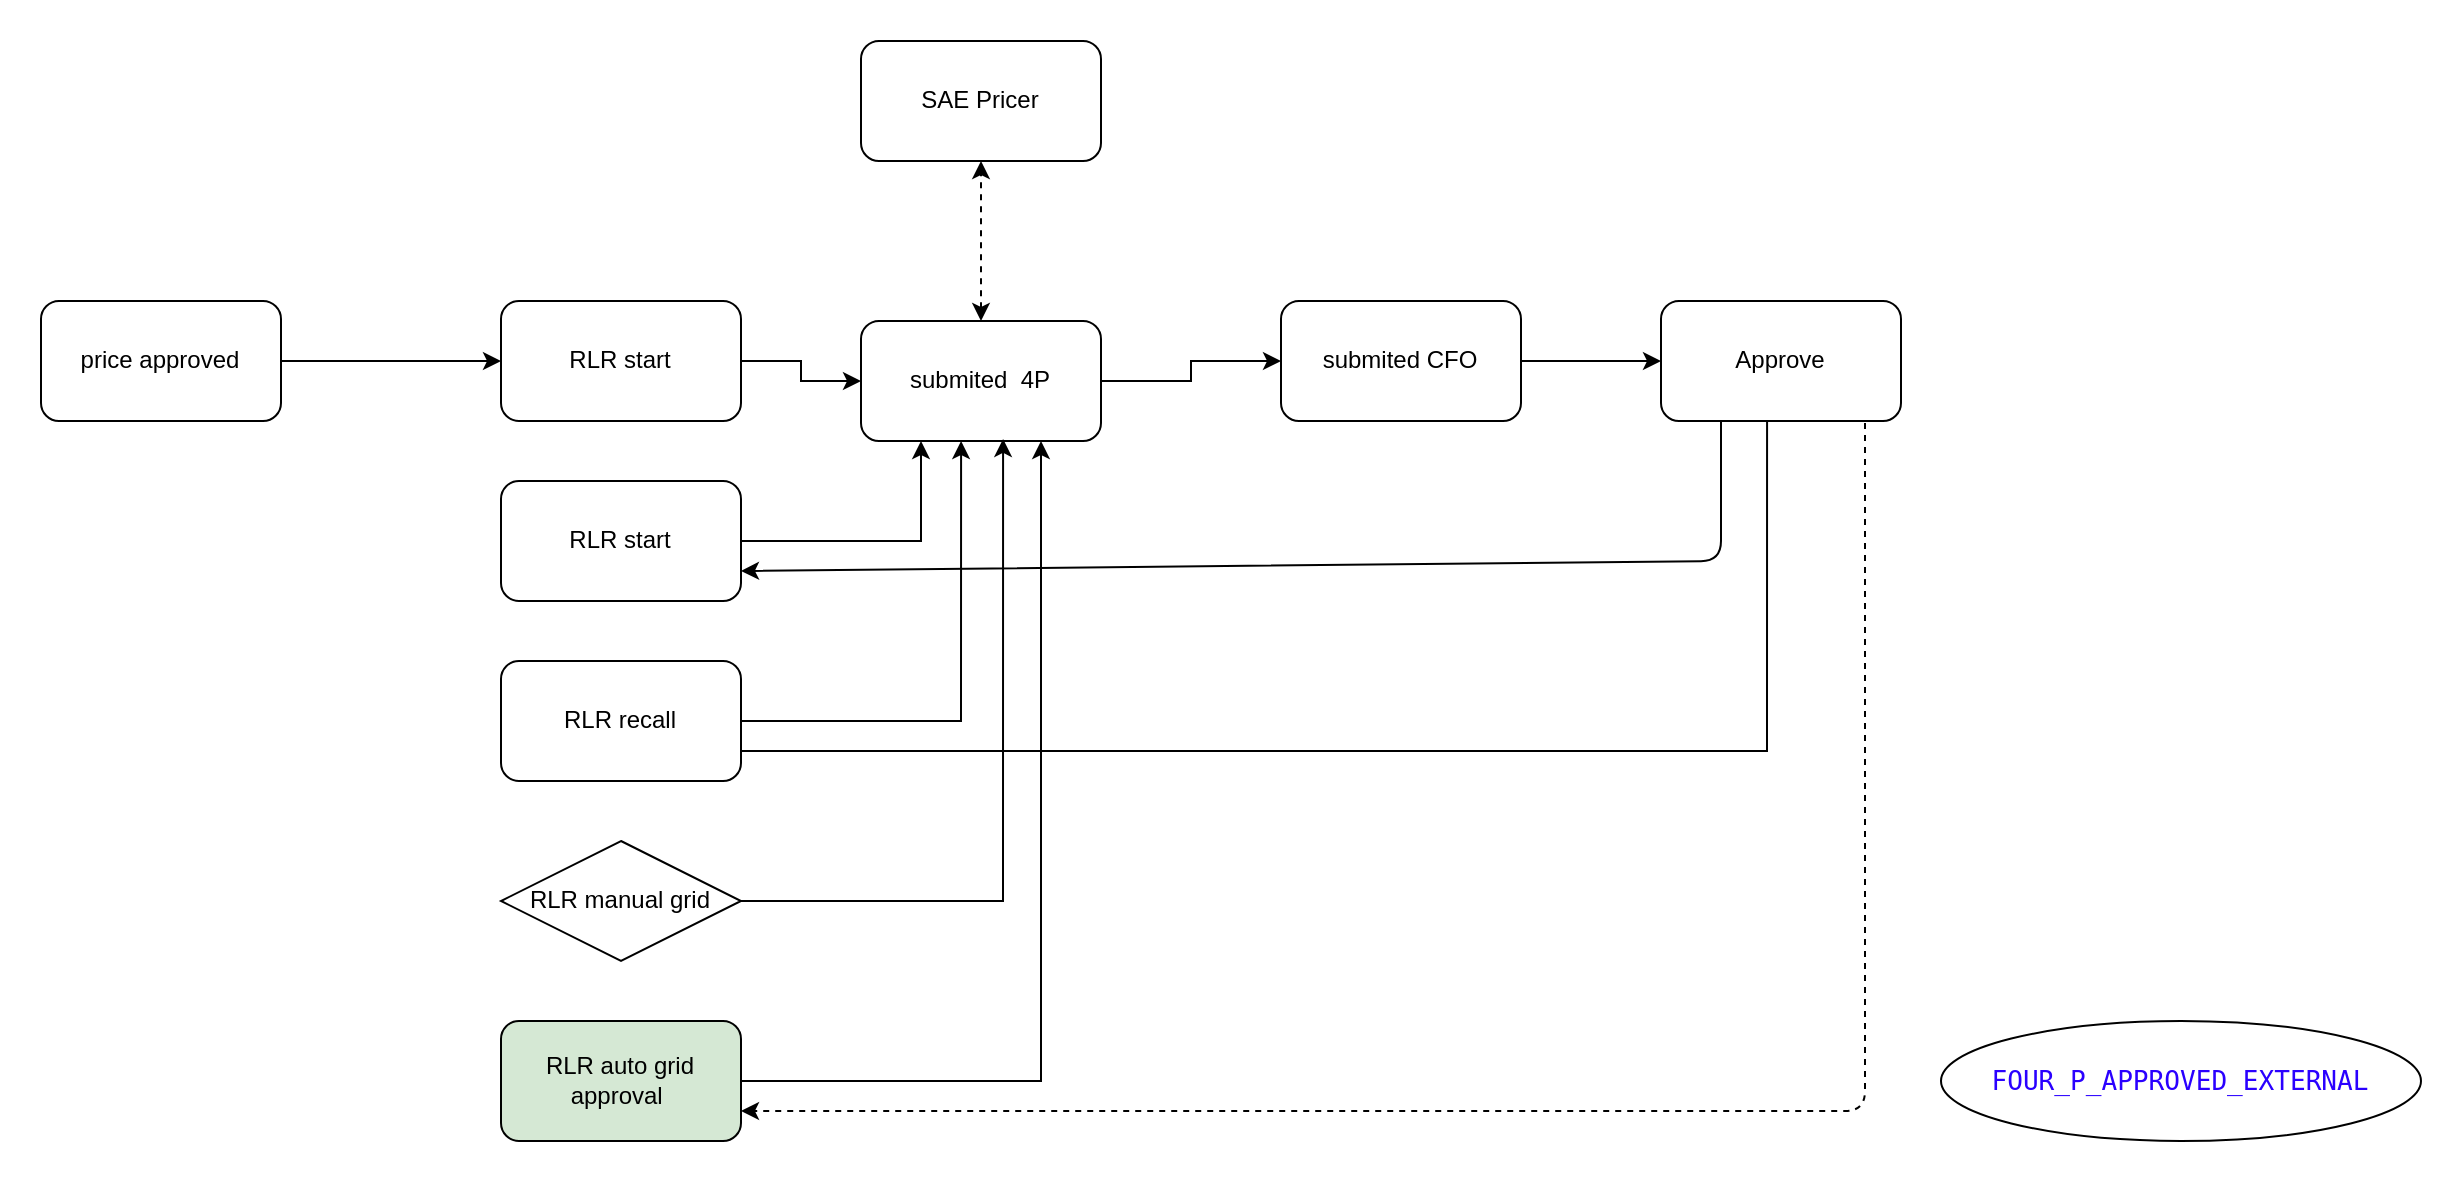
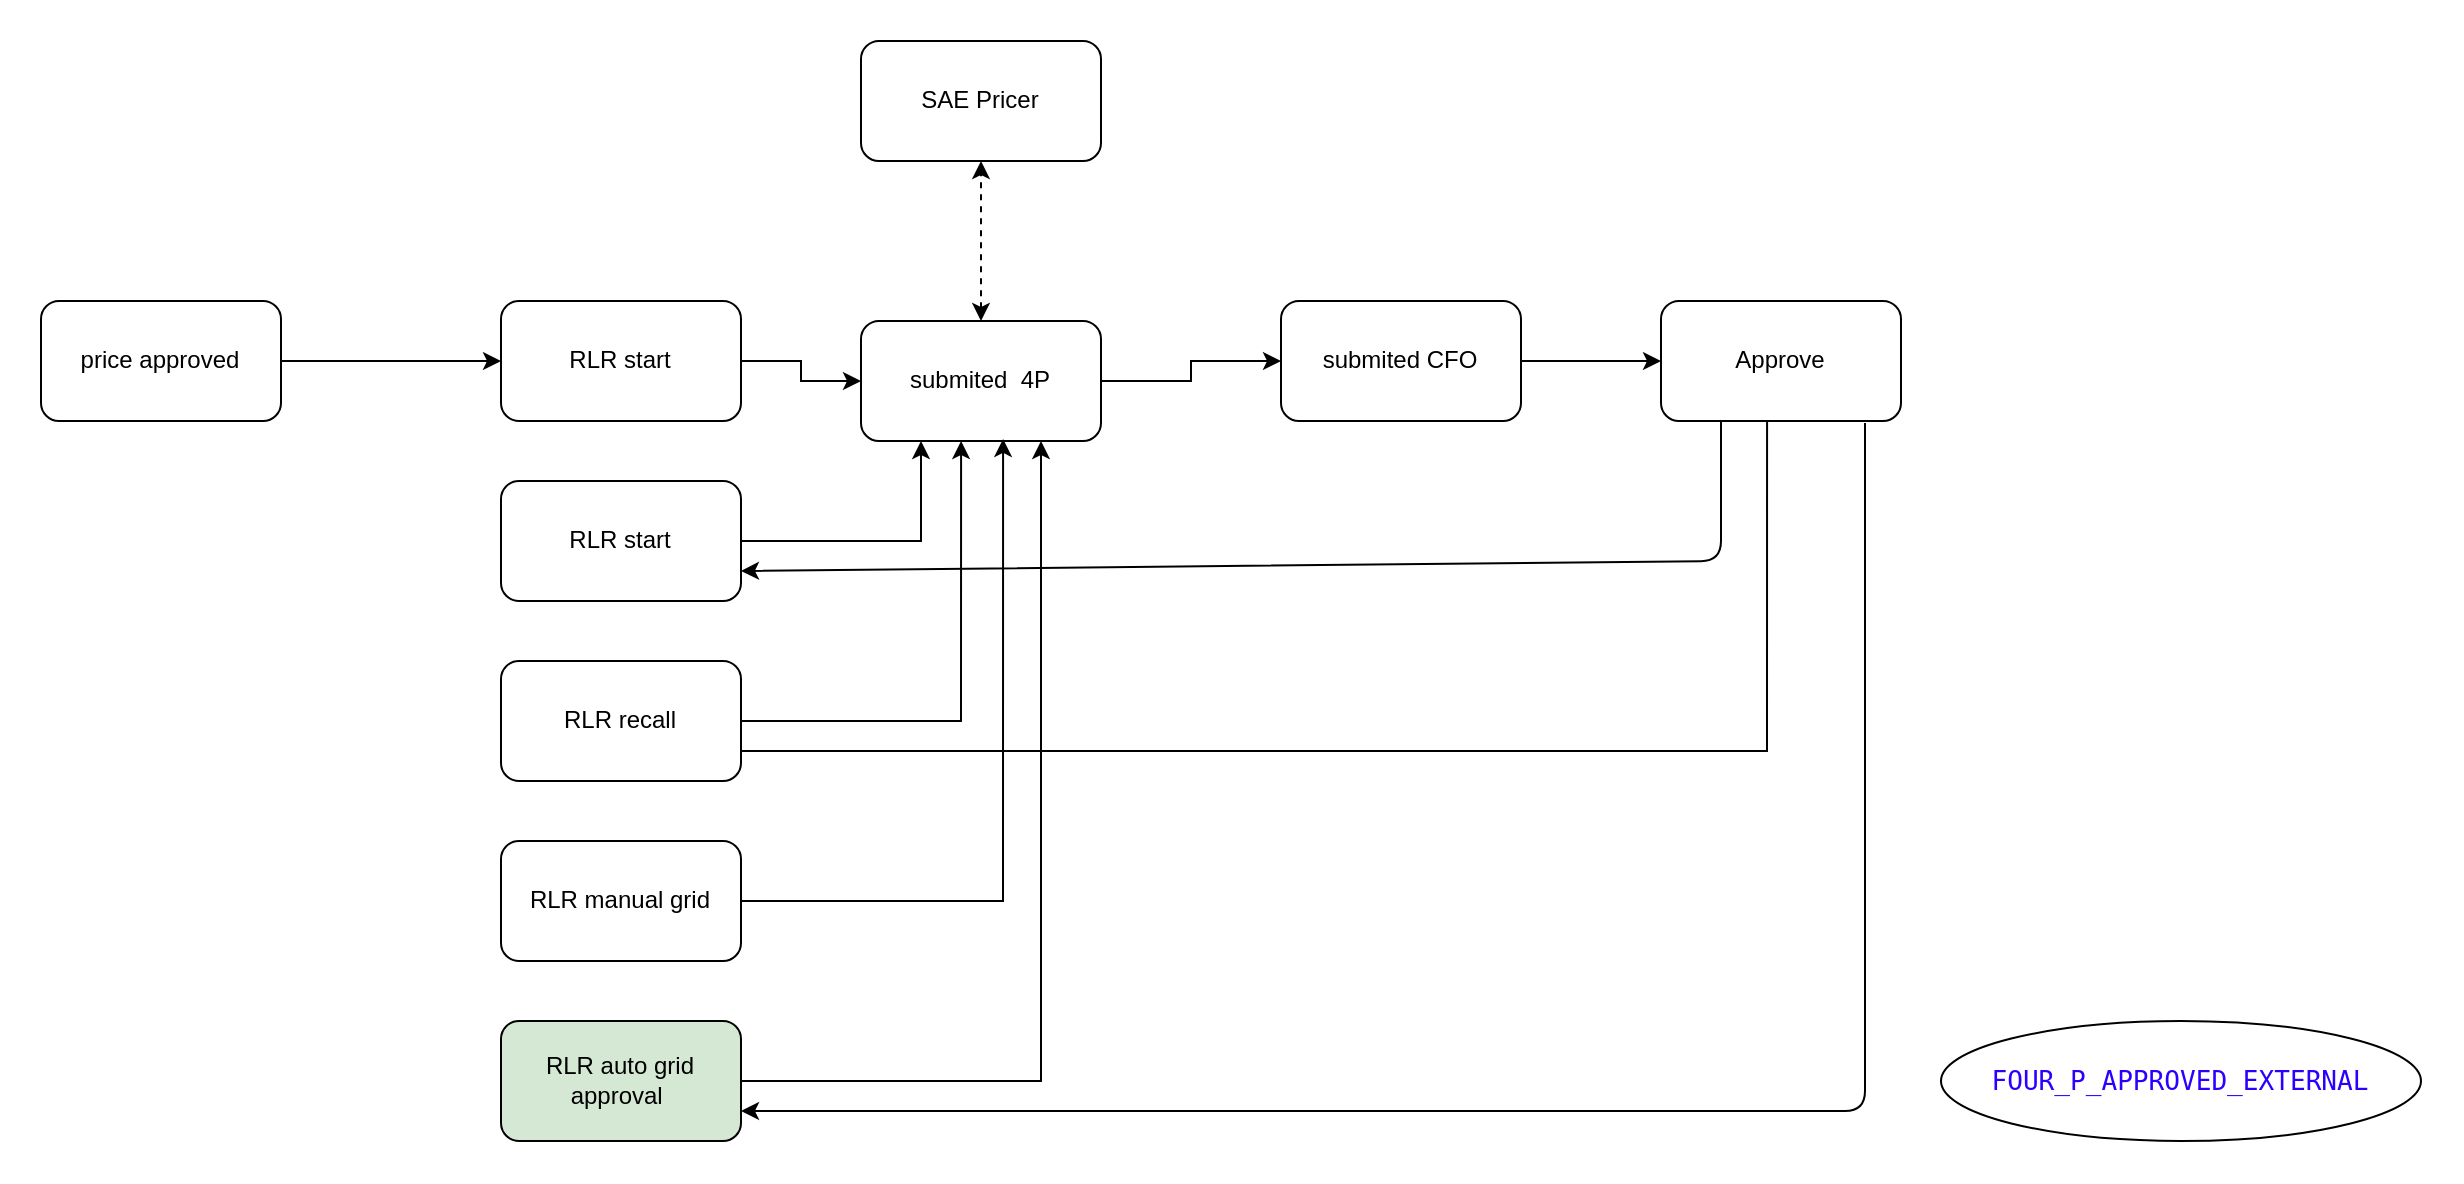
(621, 901) -> (621, 901)
(1645, 1111) -> (1645, 1111)
